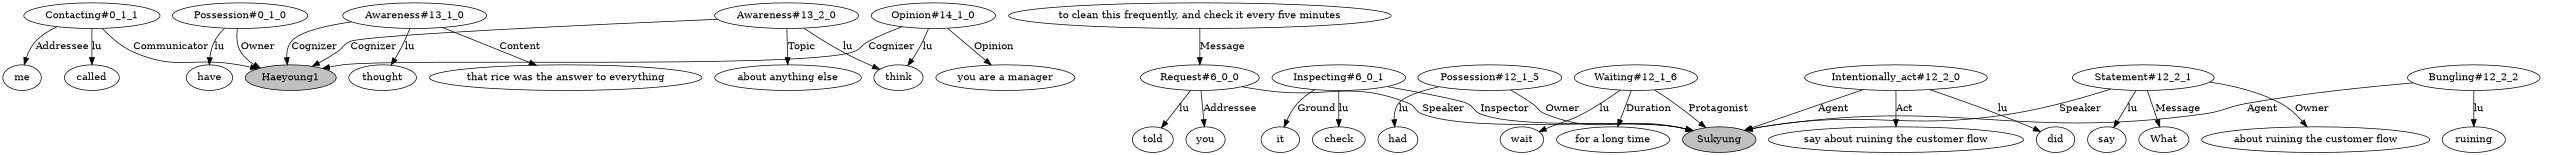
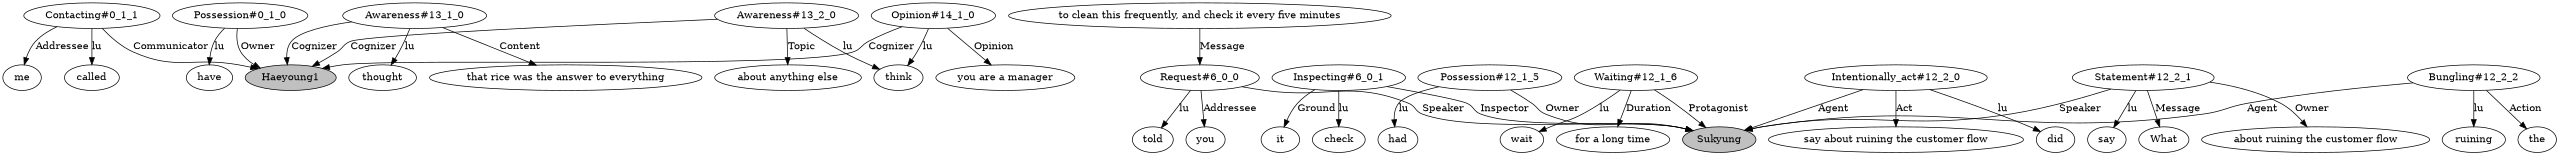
none -> (2537, 140)
